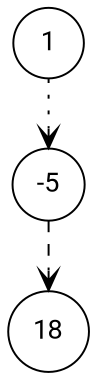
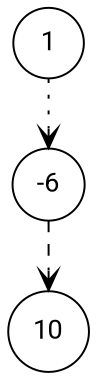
(49, 185) -> (49, 185)
(49, 332) -> (49, 332)
